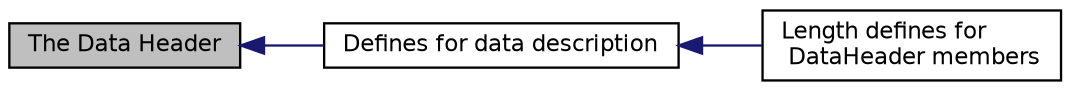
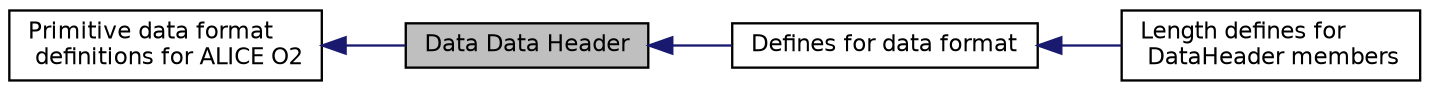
(125, 45) -> (527, 45)
none -> (166, 45)
(501, 45) -> (885, 45)
